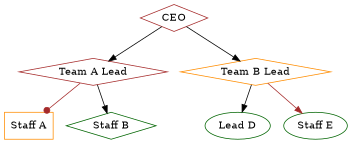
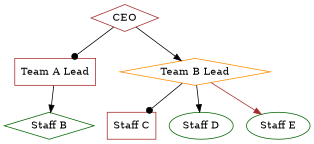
(138, 42) -> (96, 41)
(93, 72) -> (55, 72)
(29, 126) -> none
none -> (132, 126)
(238, 126) -> (201, 126)
